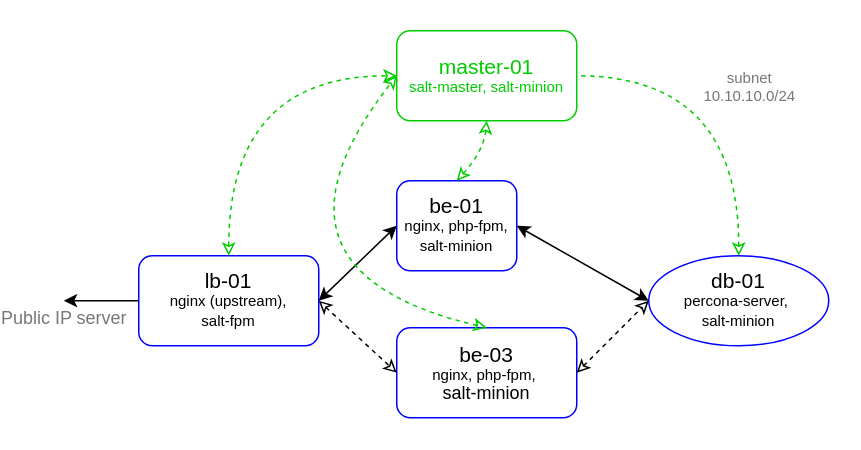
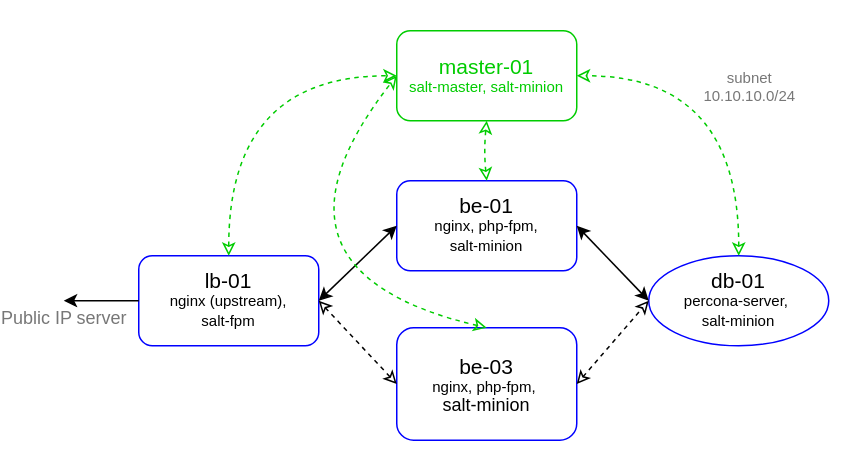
(672, 98) -> (677, 99)
(457, 226) -> (487, 226)
(487, 373) -> (487, 384)
